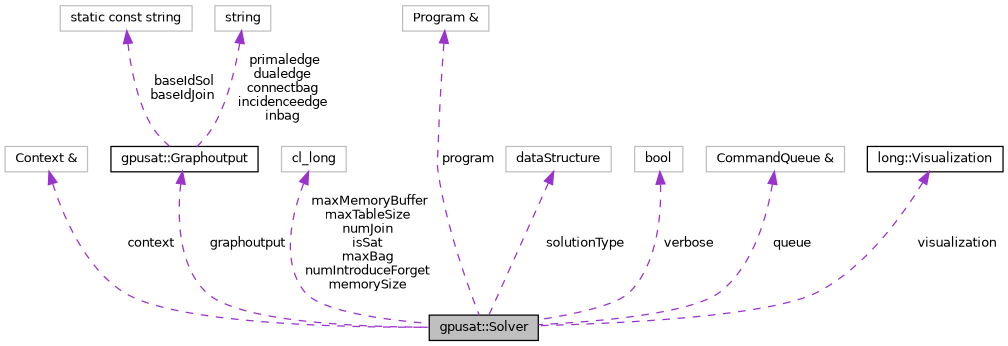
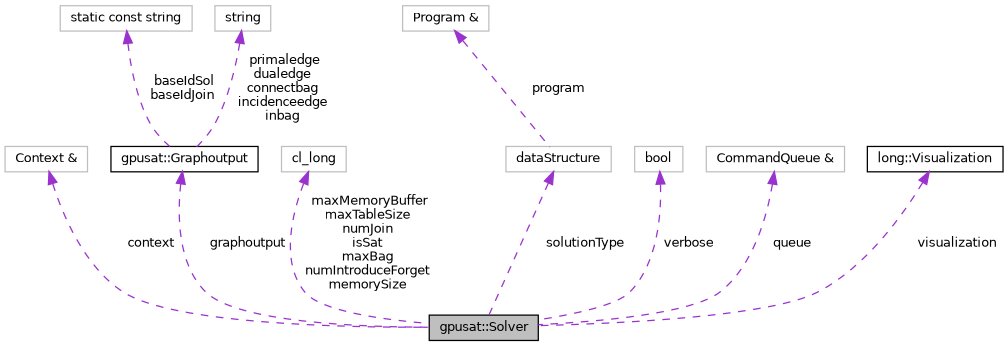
(440, 182) -> (506, 94)
